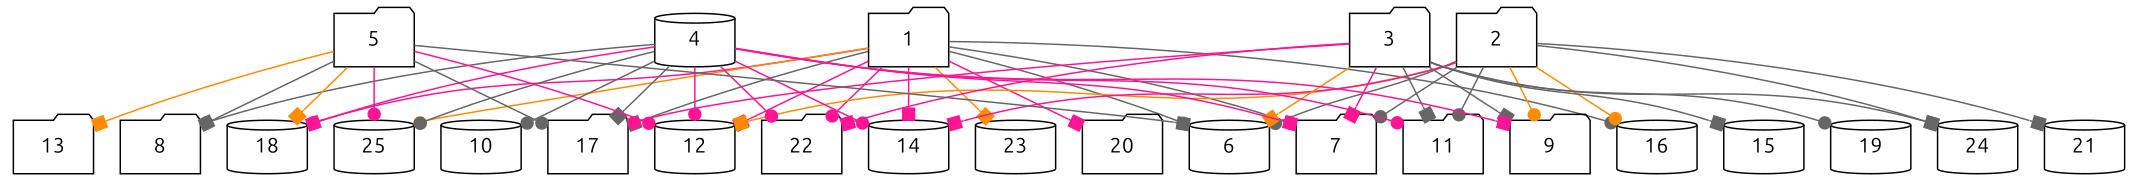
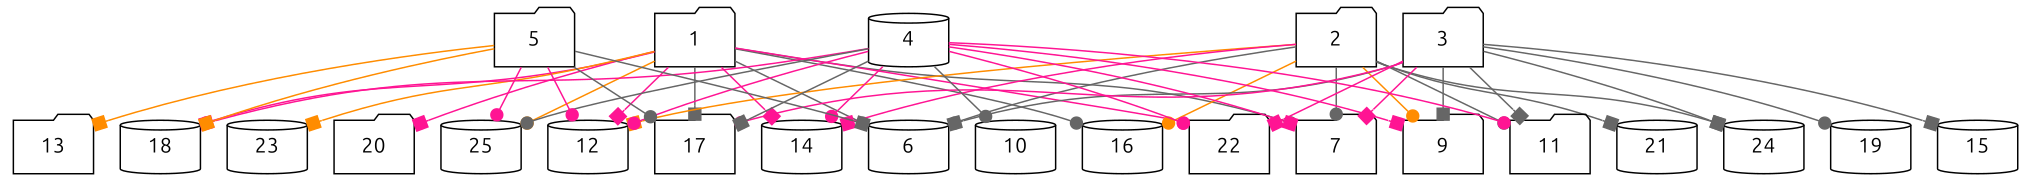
(1333, 79) -> (1184, 94)
(160, 147) -> none
